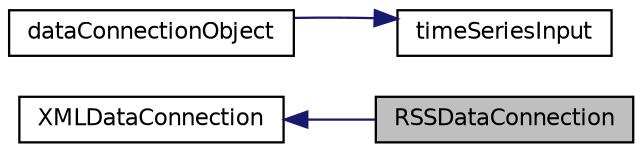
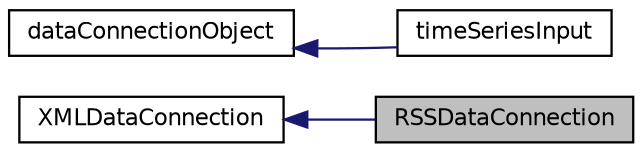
(334, 18) -> (358, 48)
